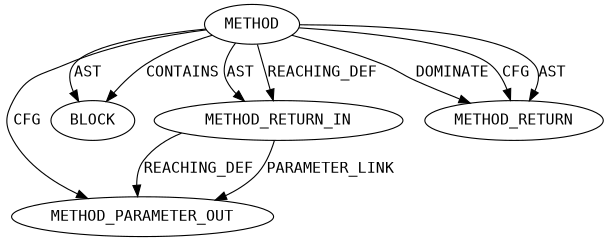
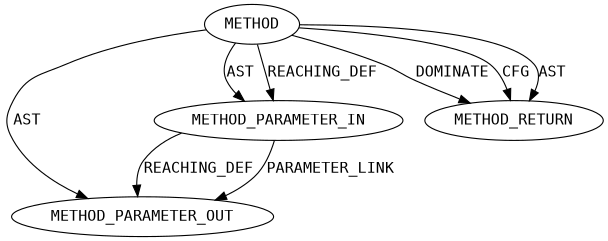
(27, 121) -> (27, 121)
(93, 121) -> none
(279, 121) -> (279, 121)
